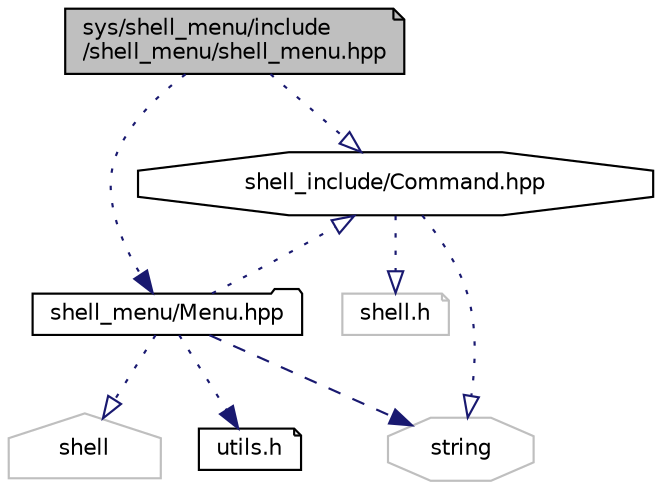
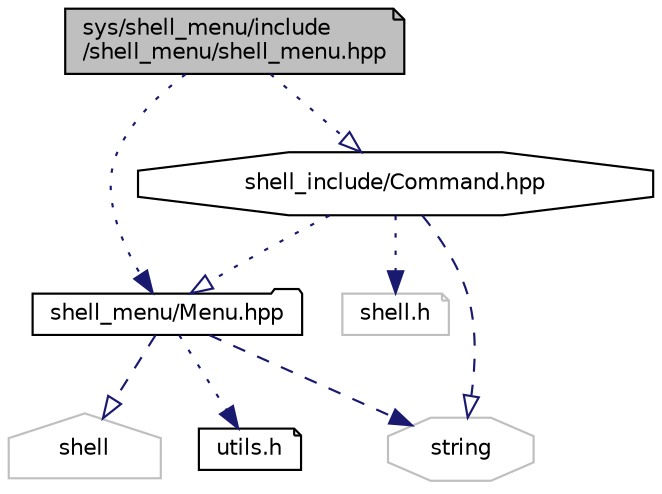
(396, 243) -> (396, 243)
(274, 261) -> (269, 248)
(469, 299) -> (469, 299)
(135, 367) -> (135, 367)
